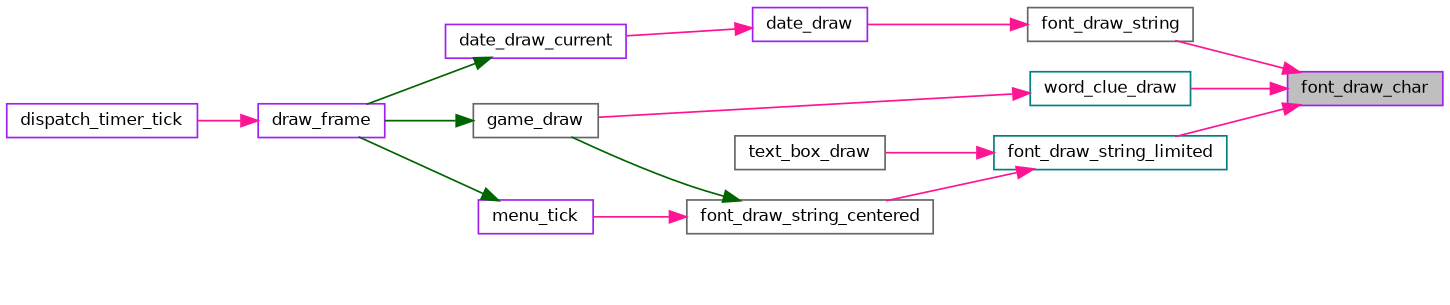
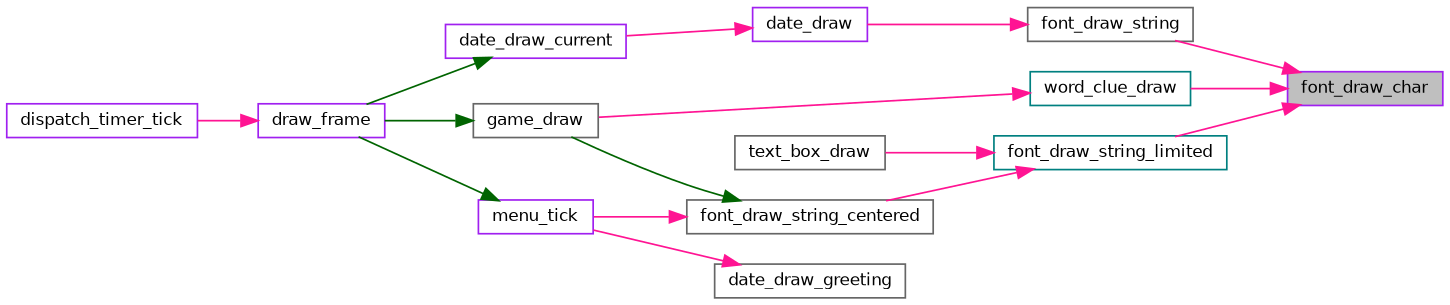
none -> (810, 281)
